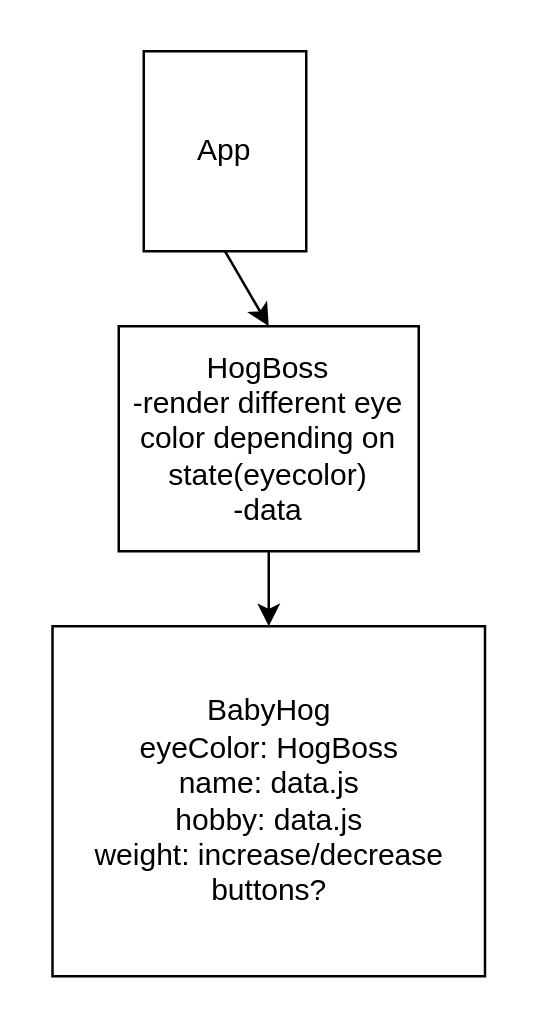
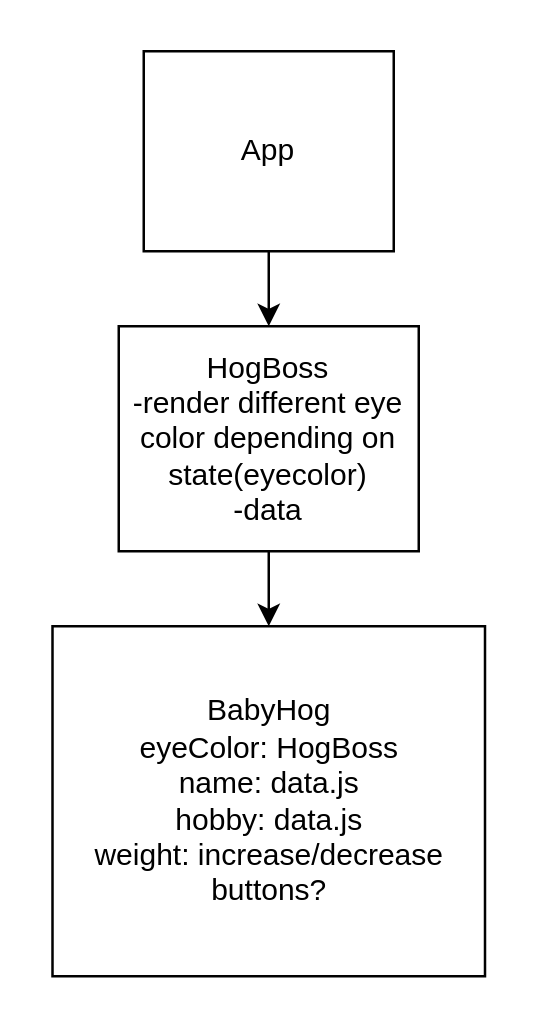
(225, 151) -> (269, 151)
